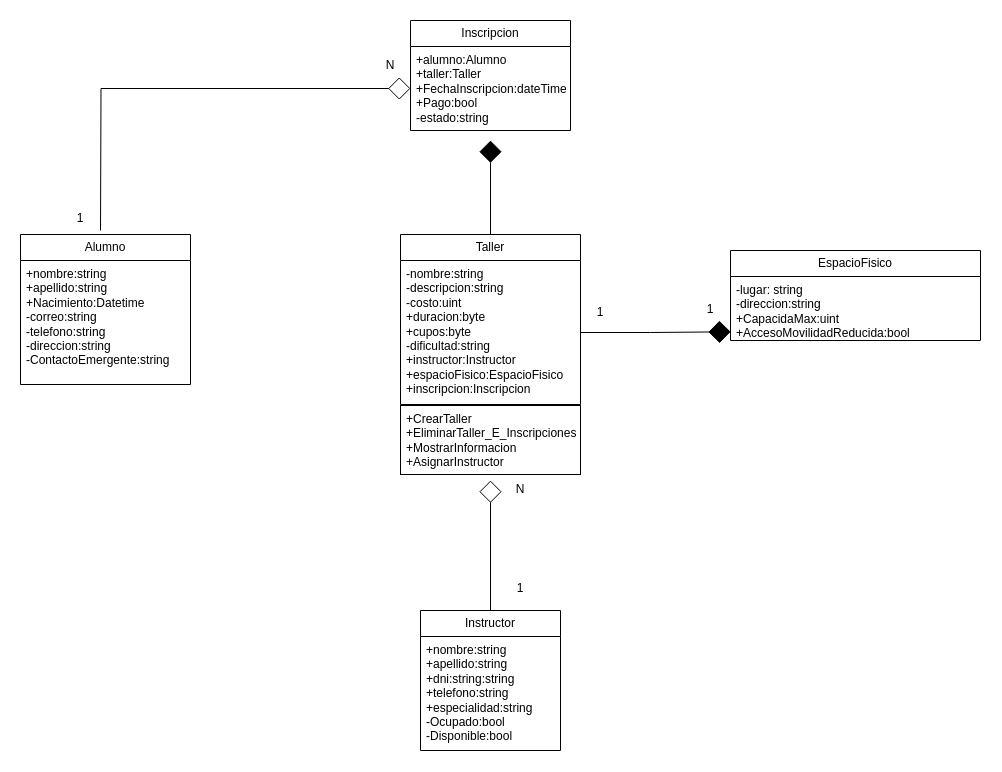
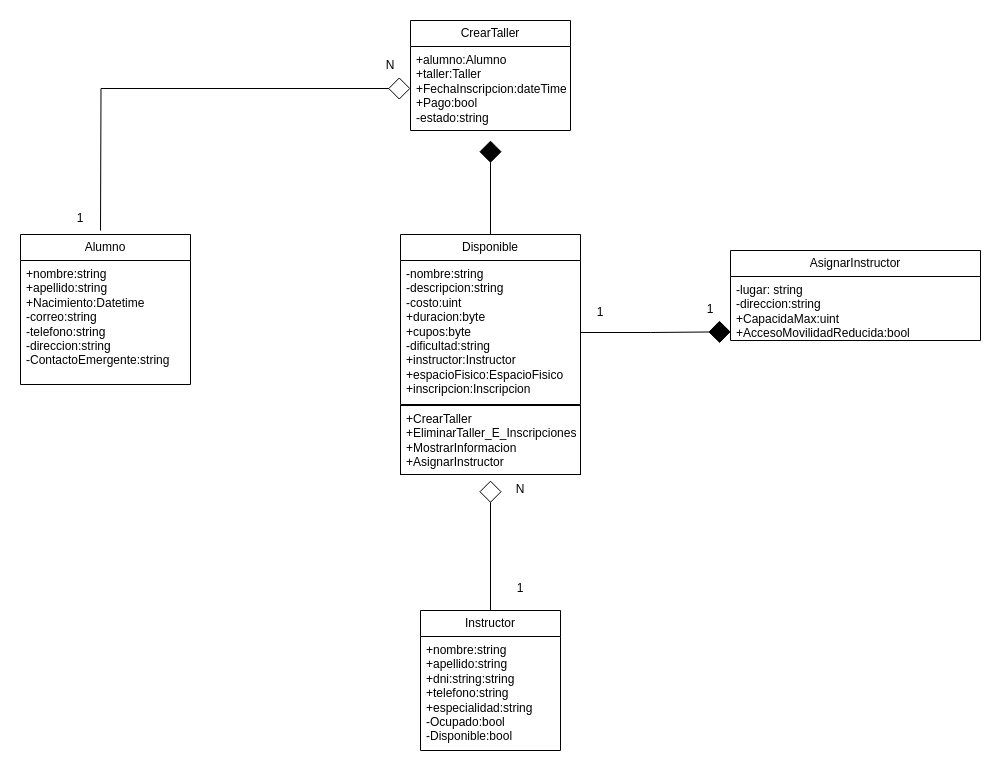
(491, 34) -> (491, 34)
(491, 248) -> (491, 248)
(856, 264) -> (856, 264)
